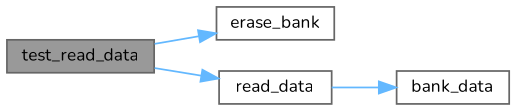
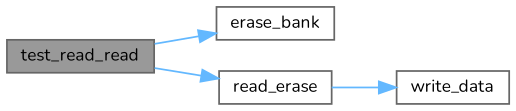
(81, 56) -> (81, 56)
(275, 87) -> (275, 87)
(453, 87) -> (453, 87)
